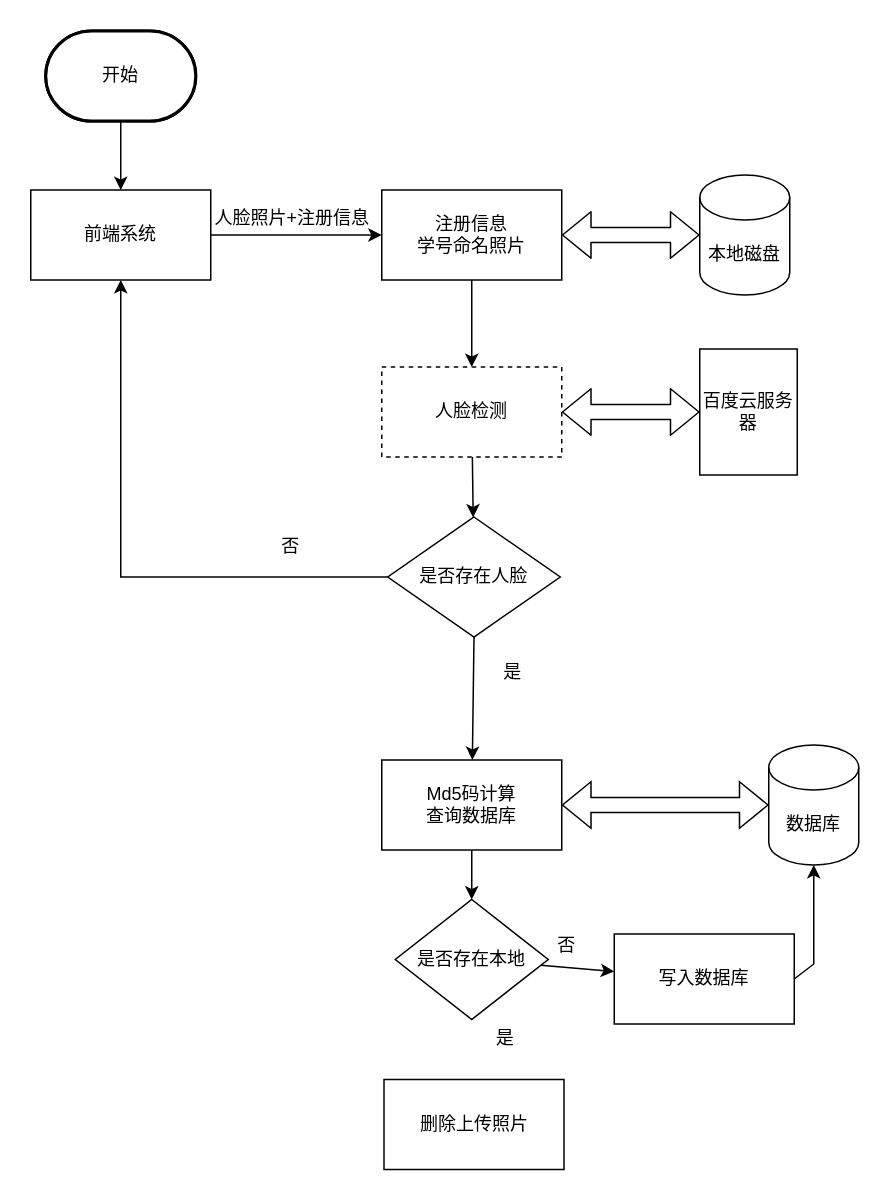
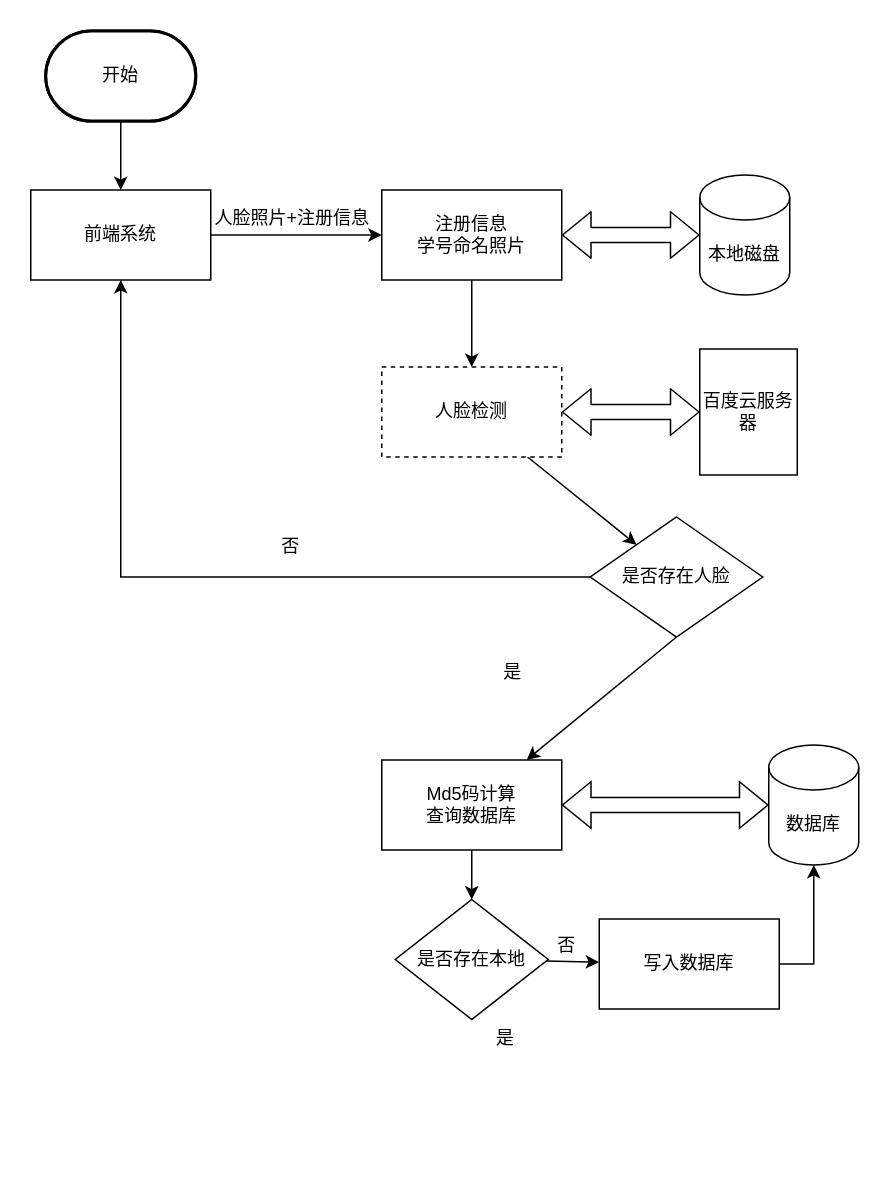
(474, 577) -> (677, 577)
(704, 979) -> (689, 964)
(474, 1124) -> none
